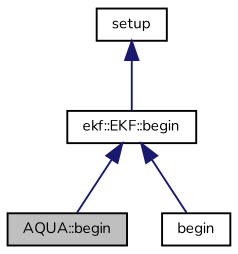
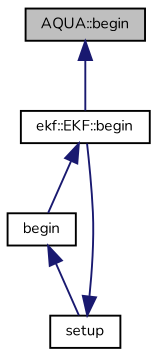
(94, 186) -> (85, 86)
none -> (67, 289)
